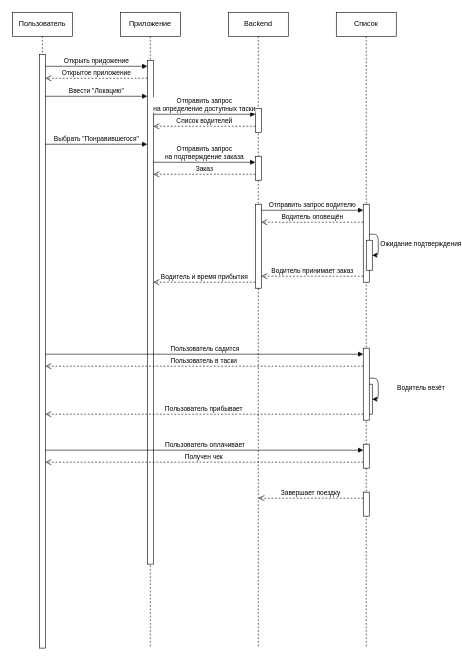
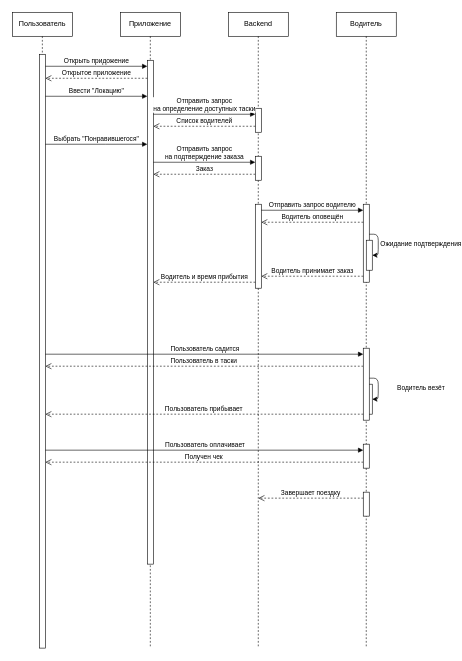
(366, 24) -> (366, 24)
